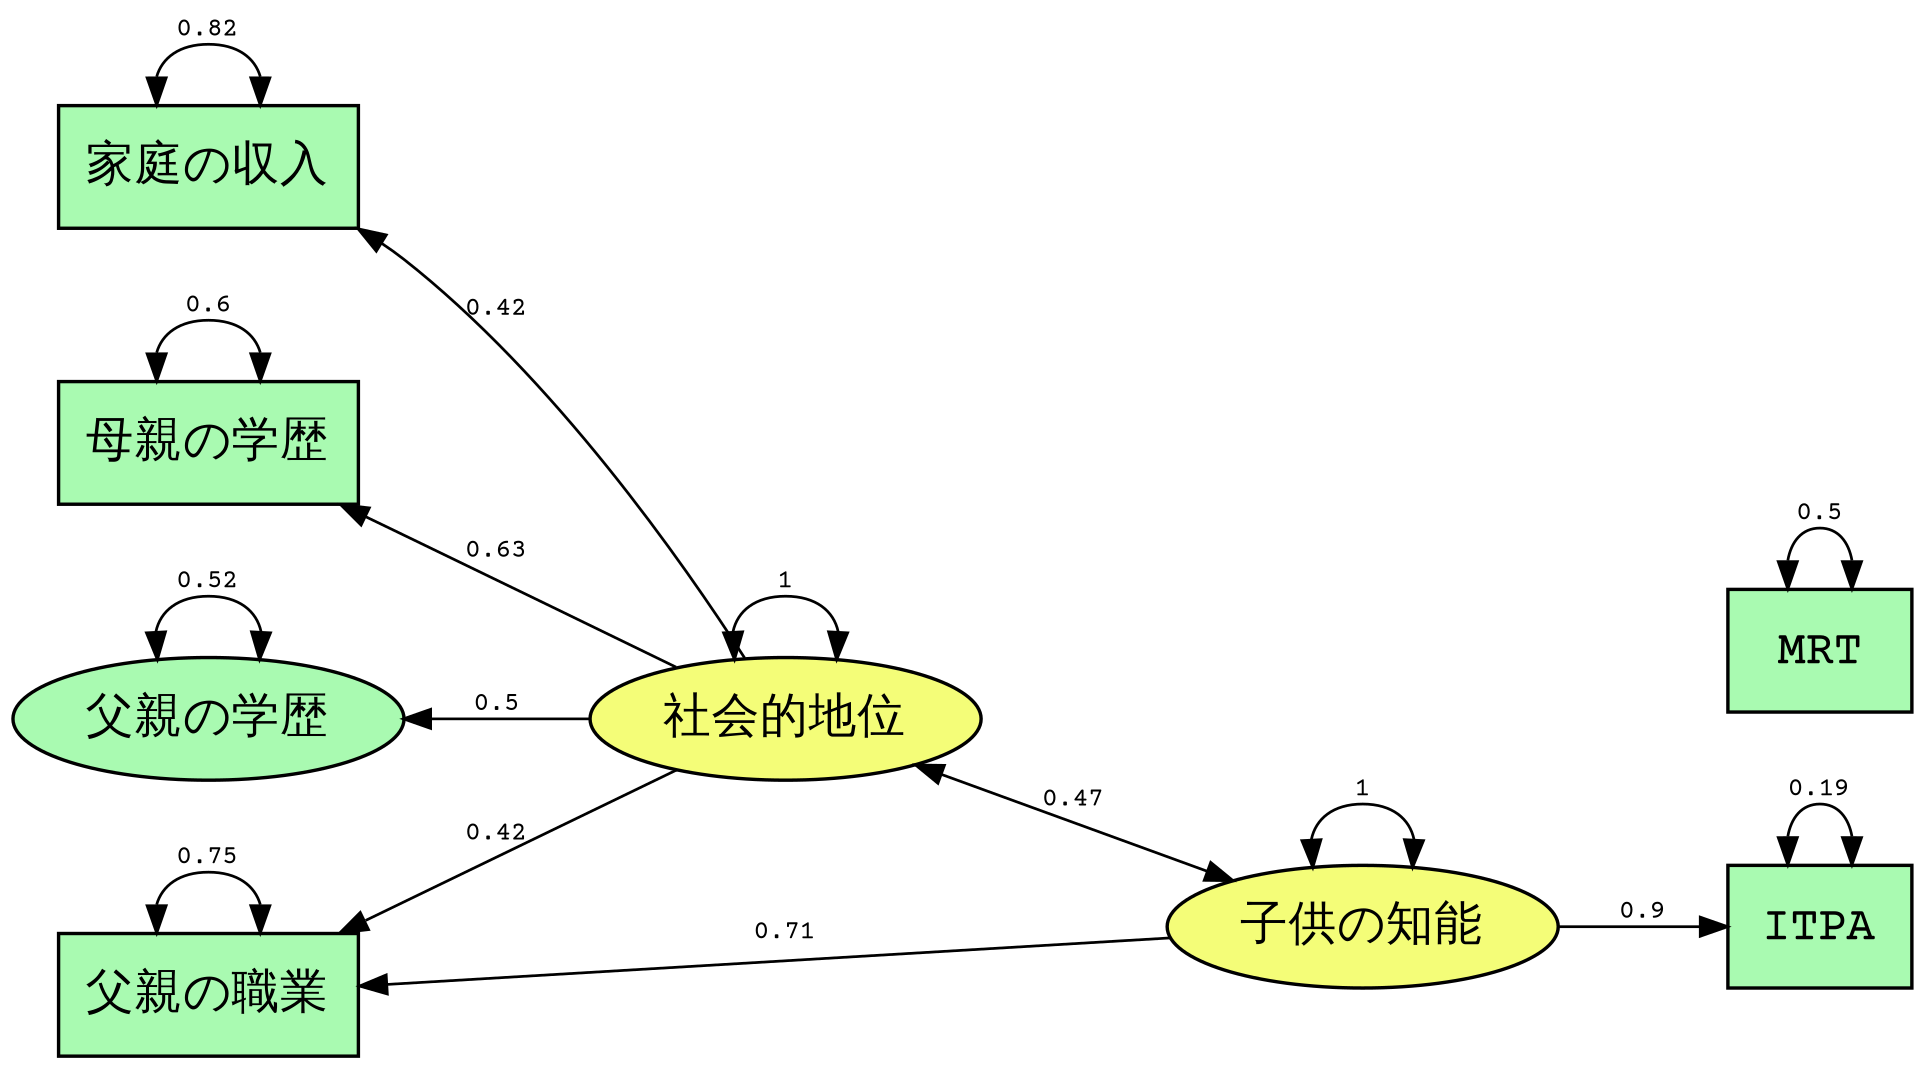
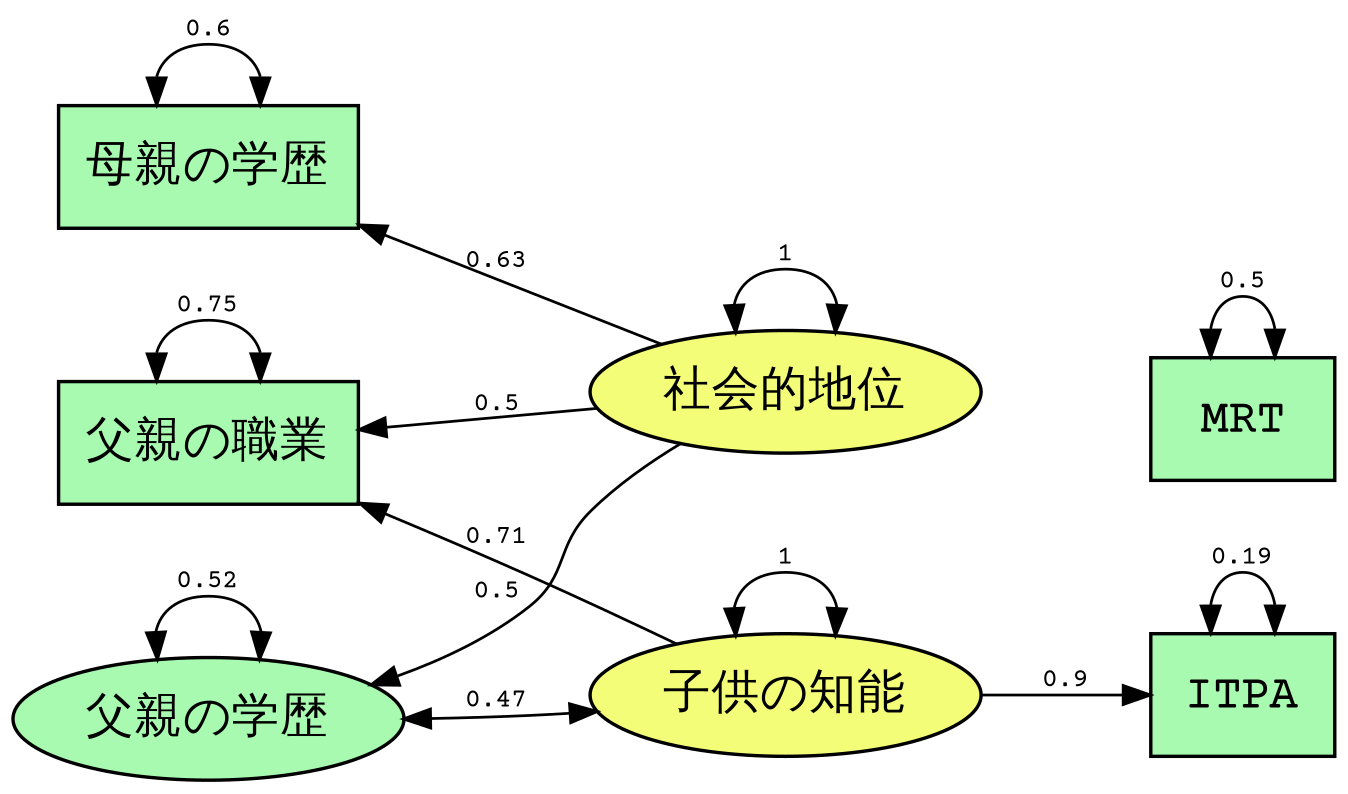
(208, 167) -> none
(1074, 823) -> (500, 717)
(497, 833) -> (497, 404)
